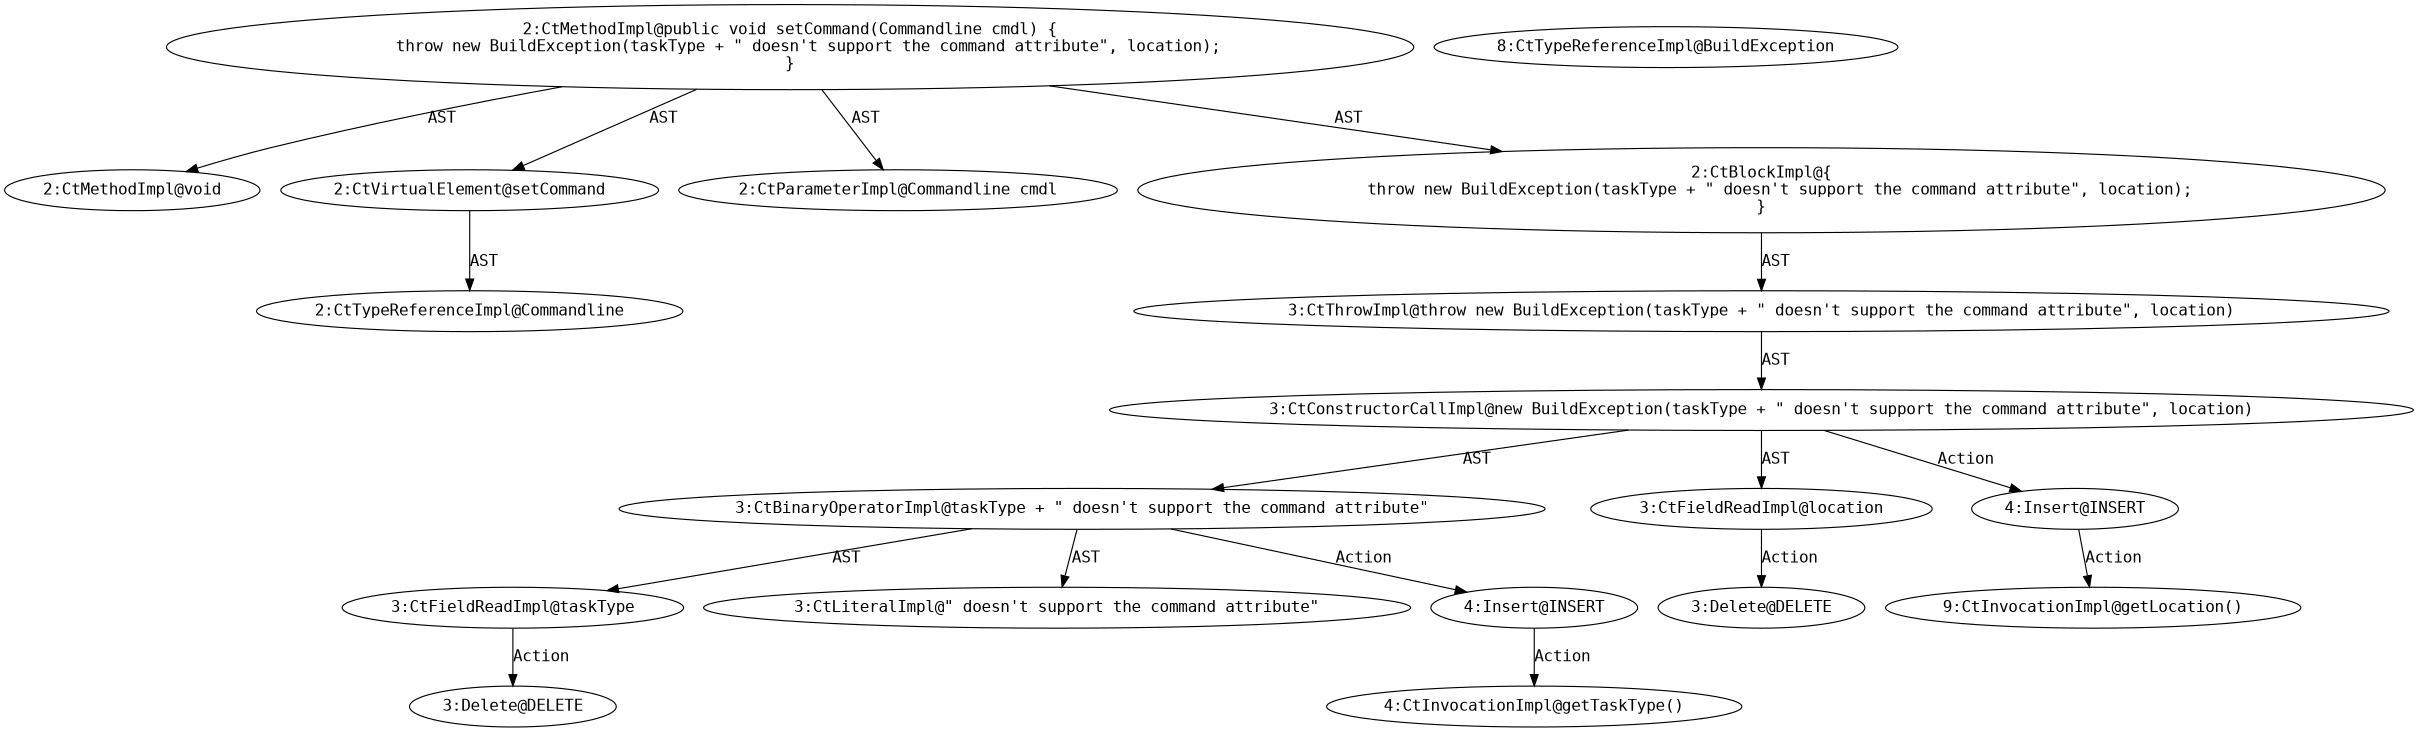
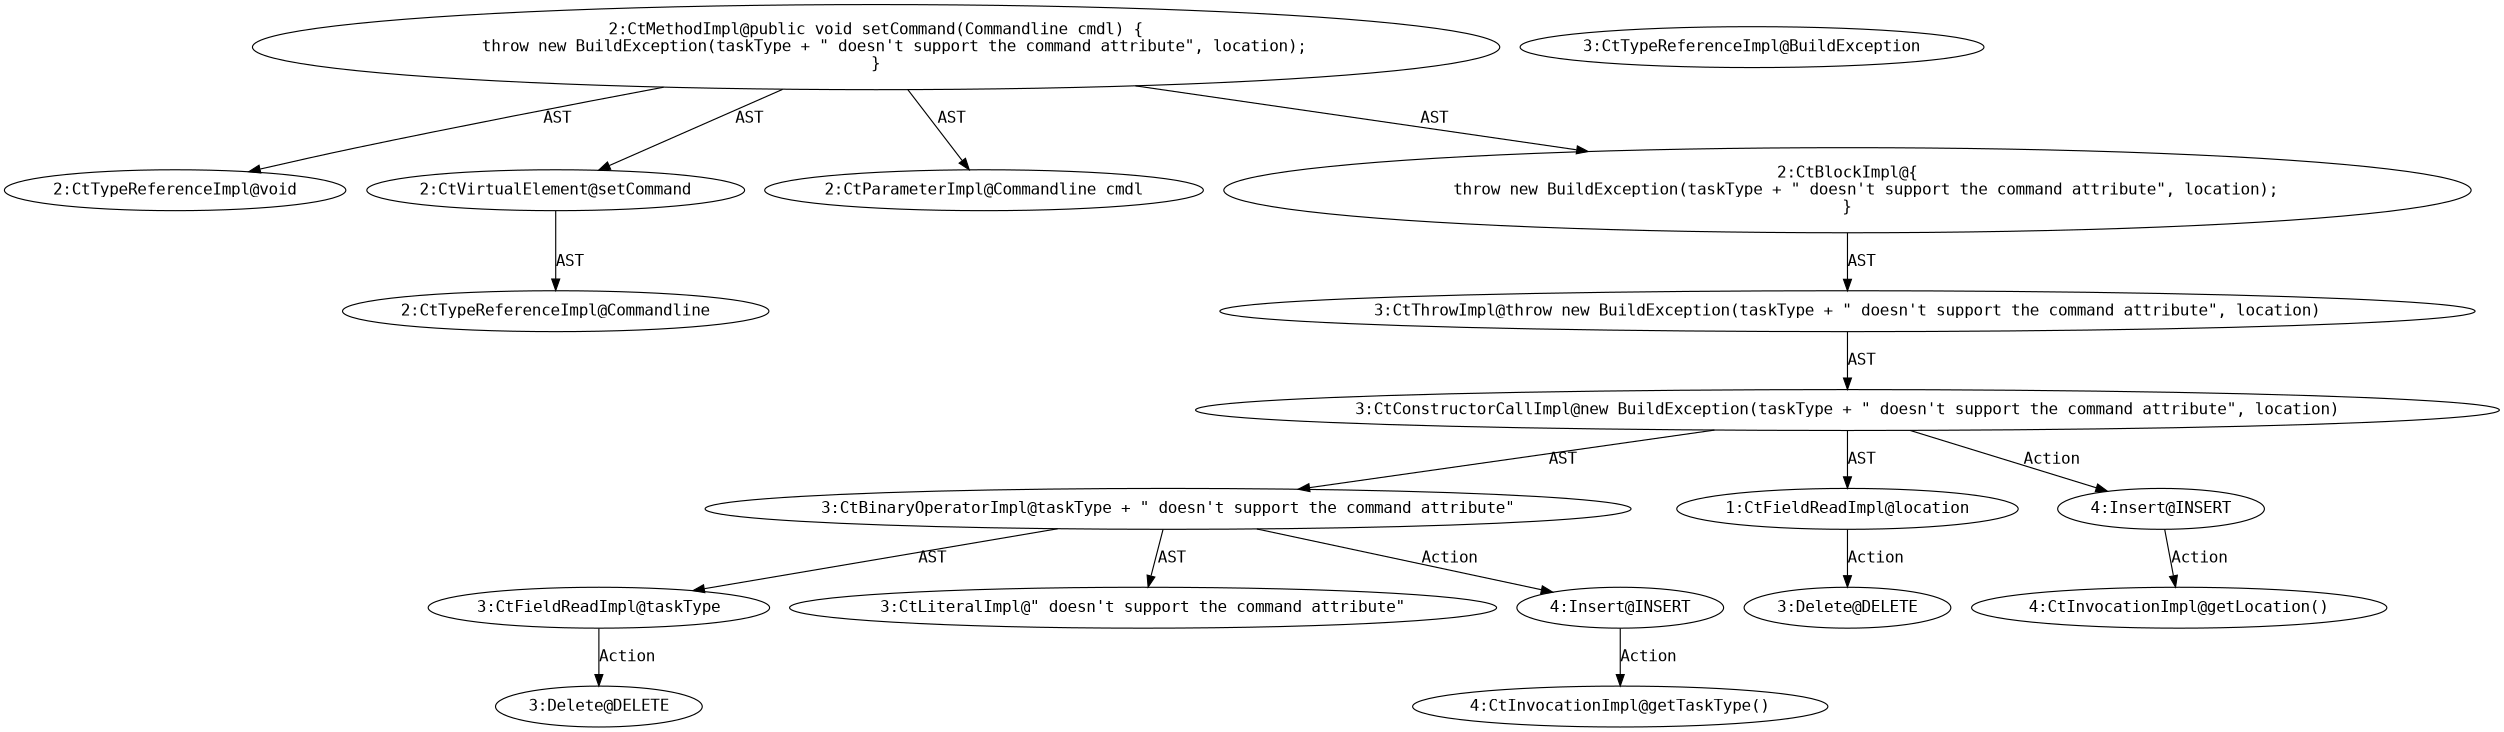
(1666, 47) -> (1752, 47)
(132, 190) -> (175, 190)
(1761, 509) -> (1847, 509)
(2093, 608) -> (2179, 608)
